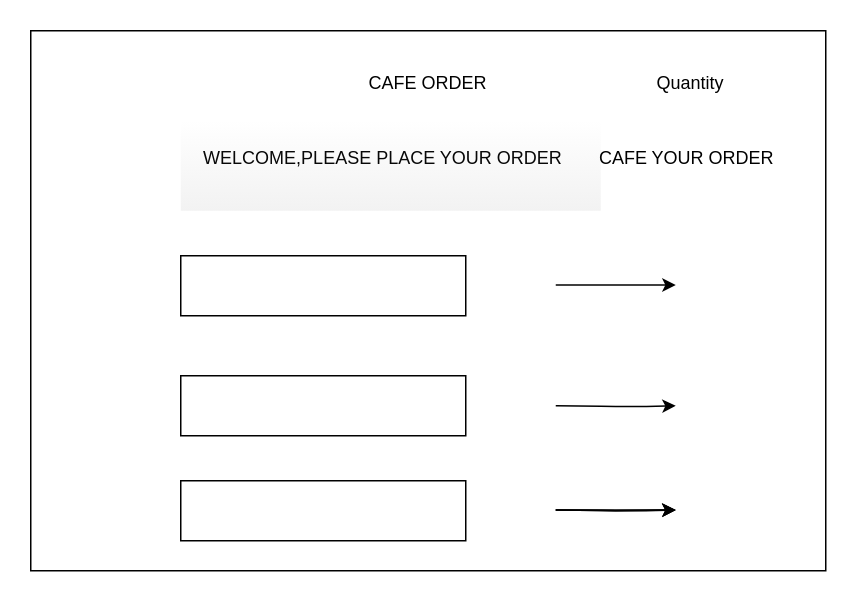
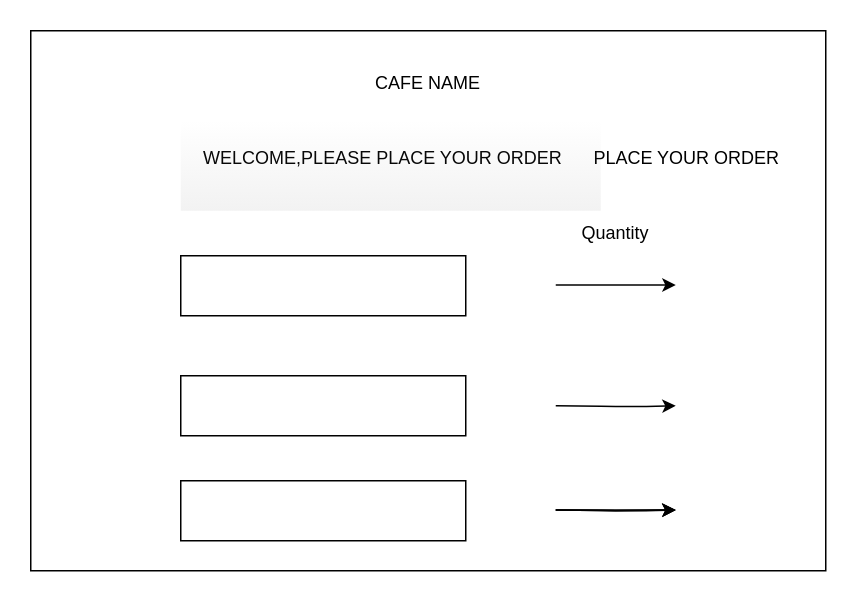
(428, 83) -> (428, 83)
(691, 83) -> (616, 233)
(687, 158) -> (687, 158)
